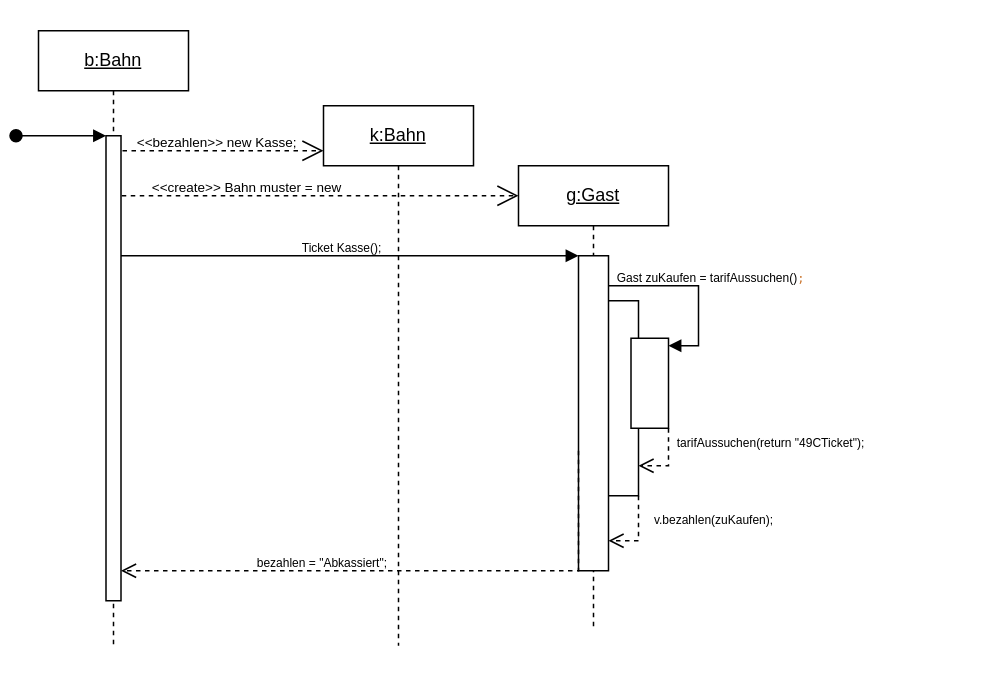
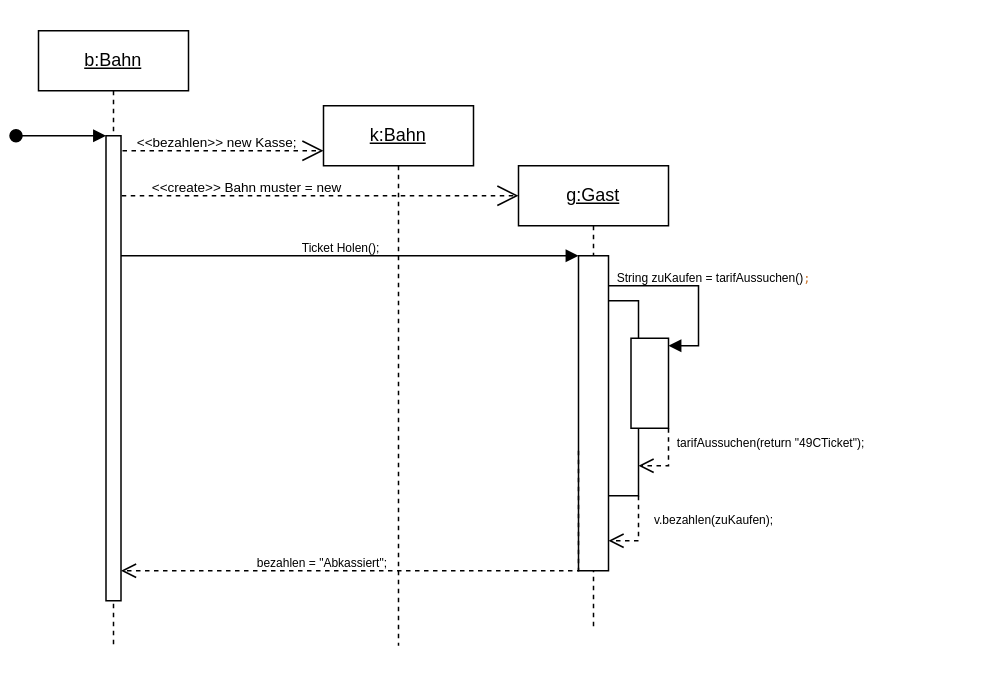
(371, 247) -> (368, 247)
(760, 288) -> (760, 288)
